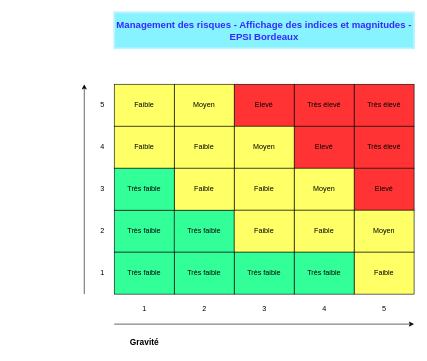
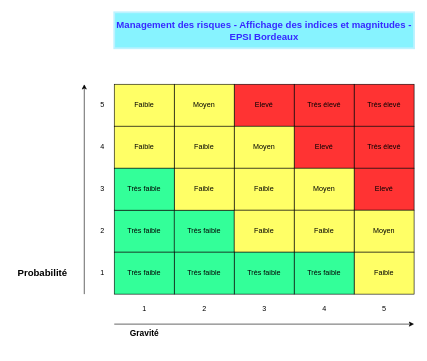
none -> (42, 273)
(144, 342) -> (144, 333)
